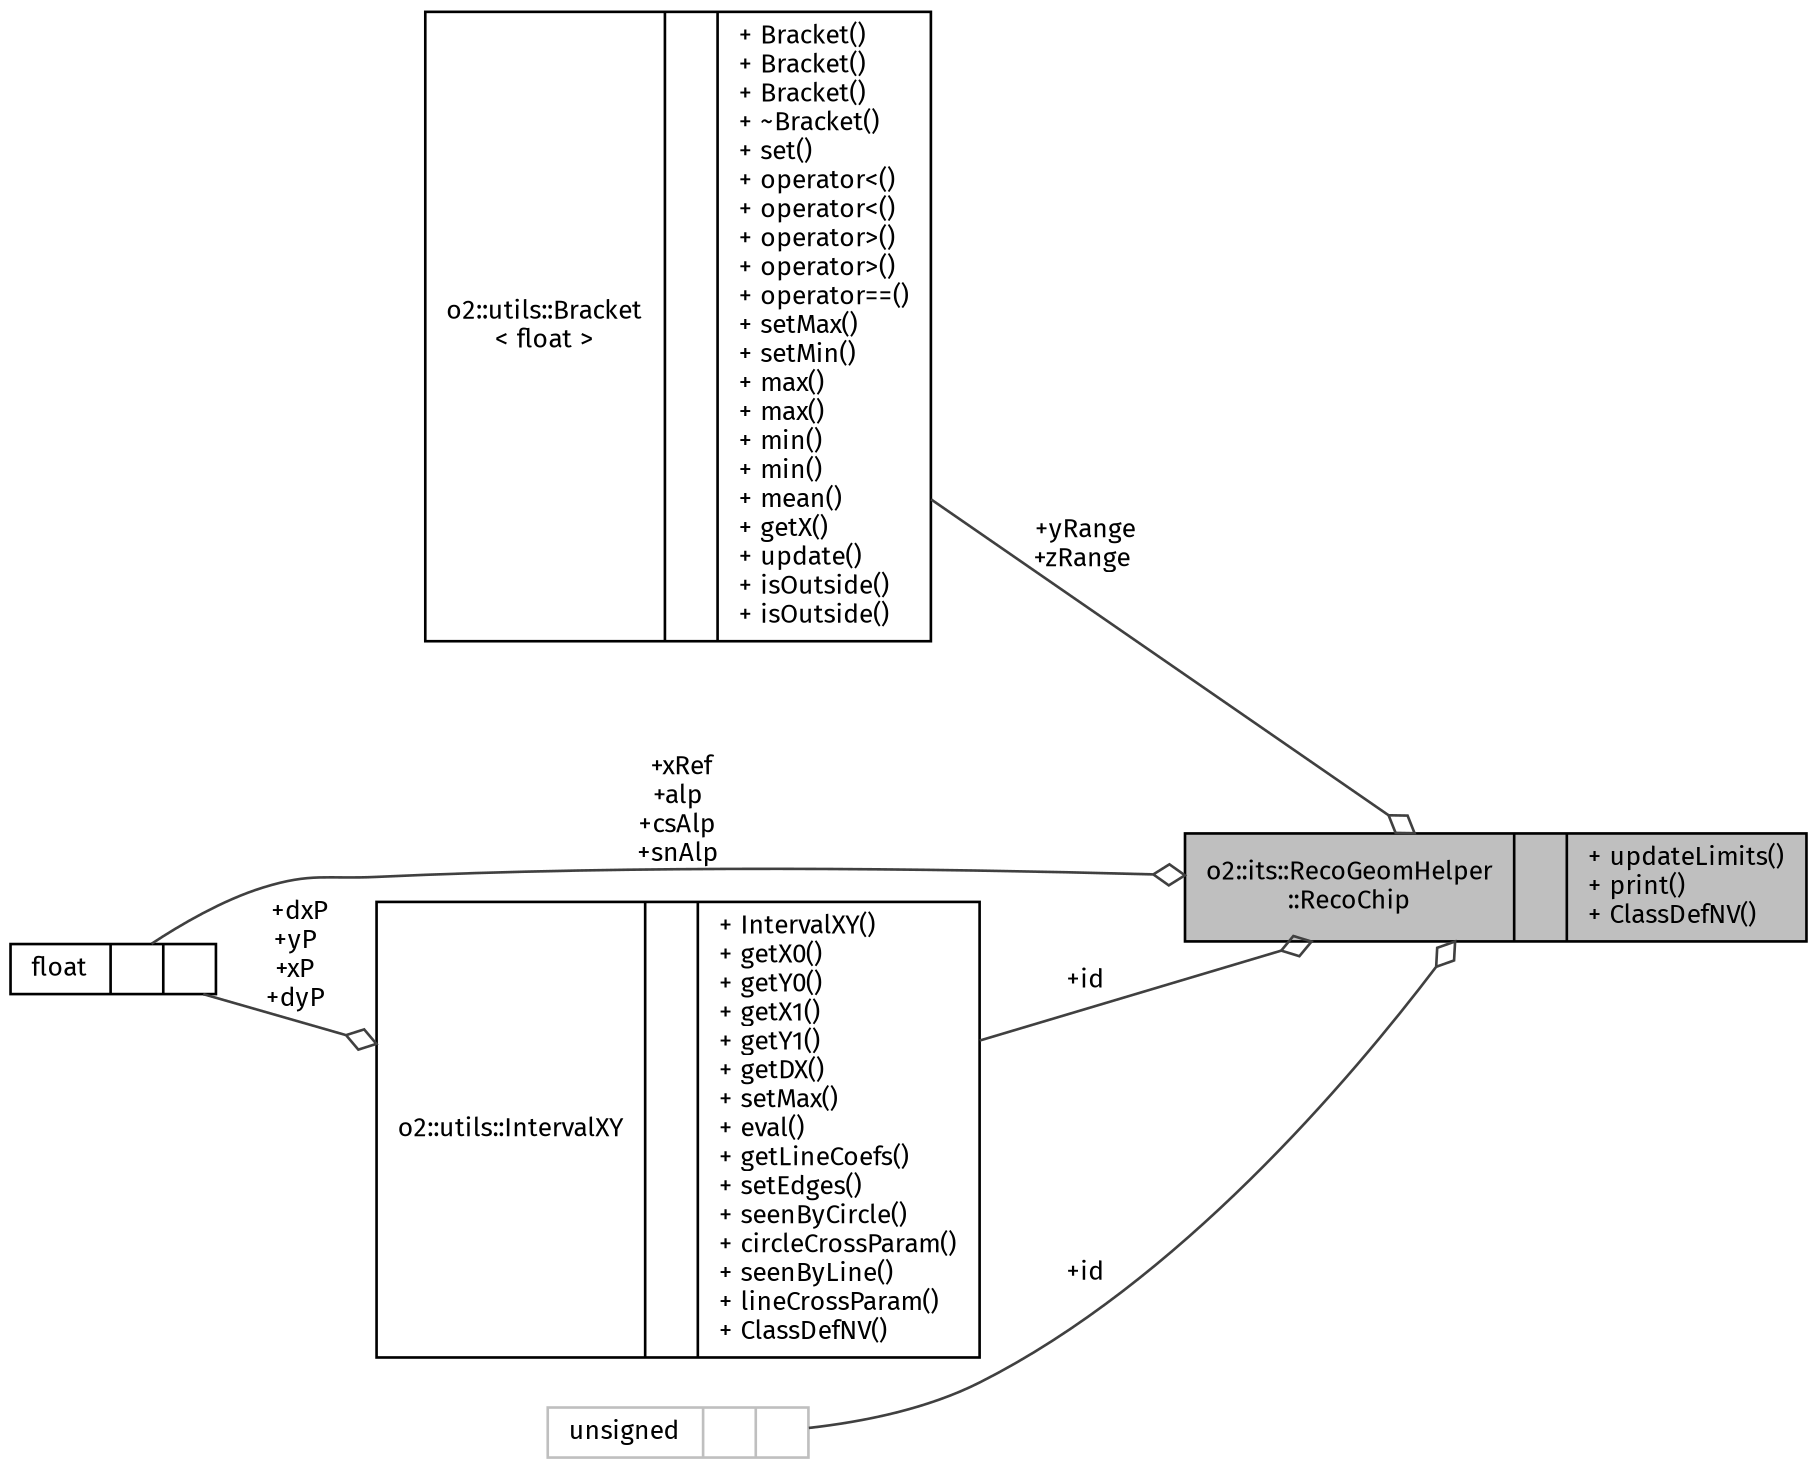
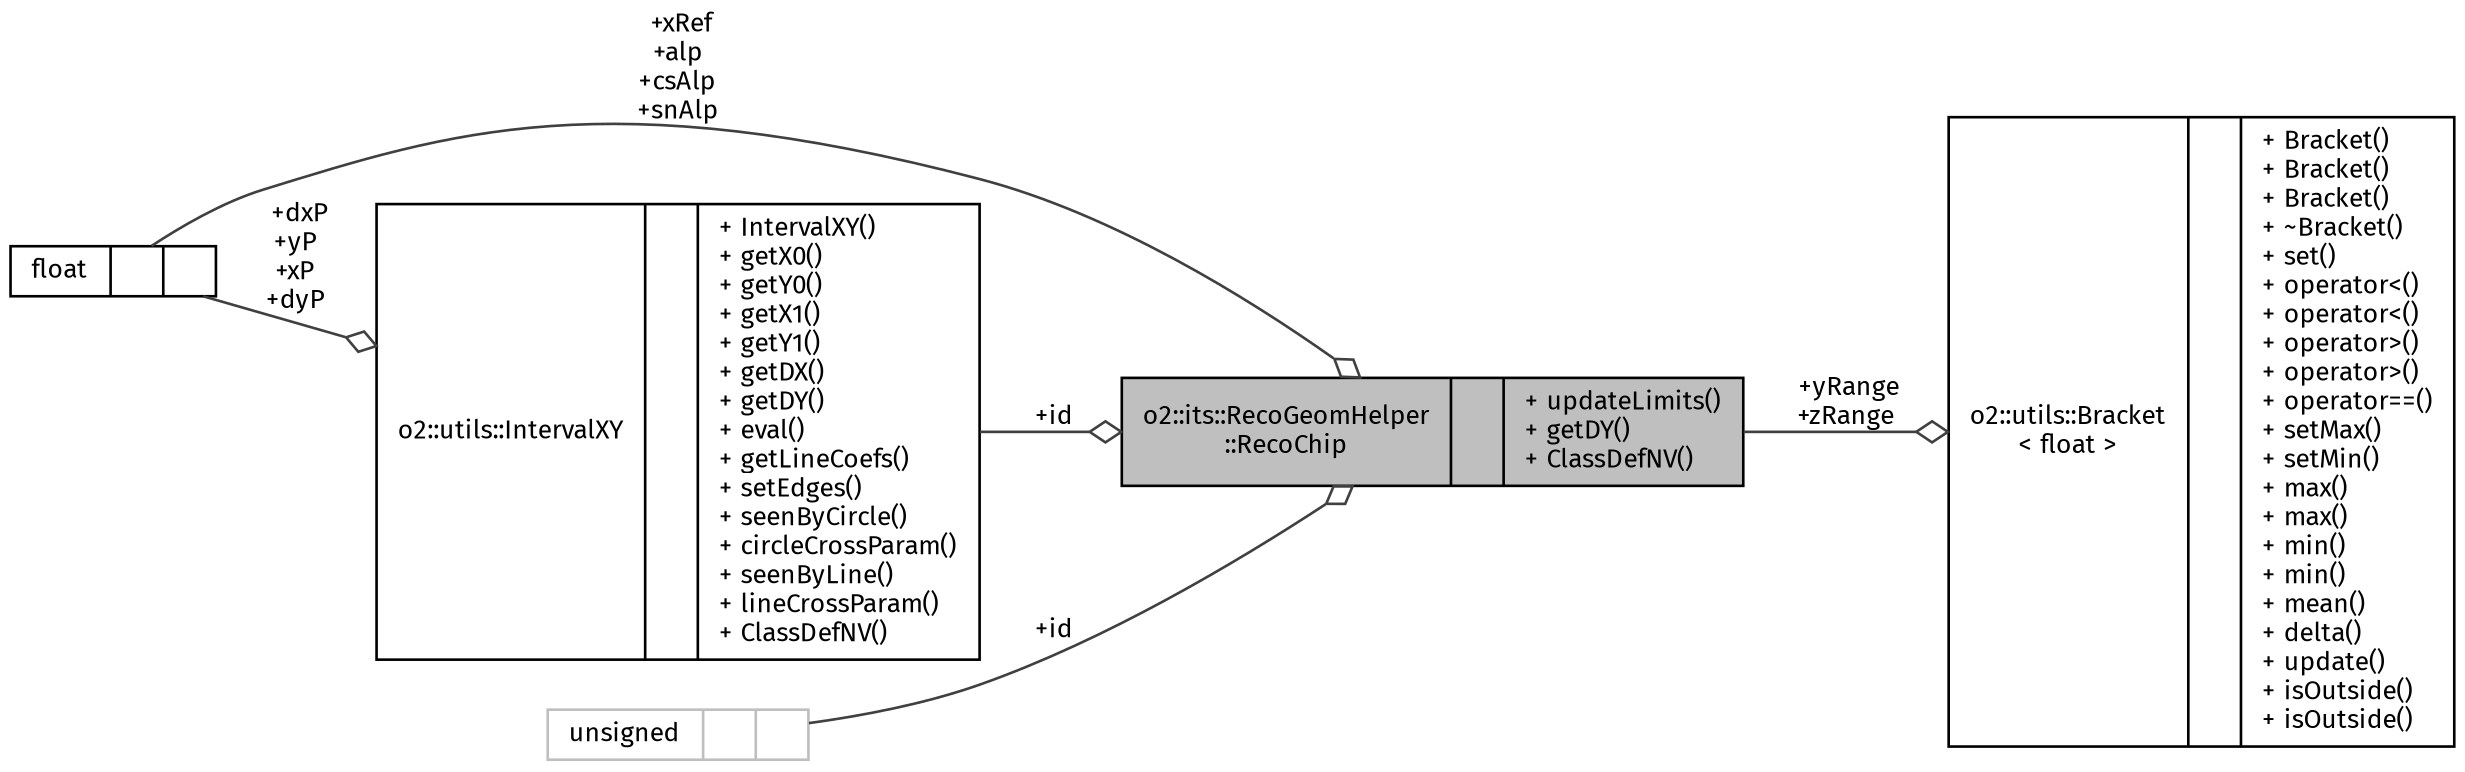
(783, 528) -> (2312, 633)
(1160, 657) -> (1830, 432)
(1637, 886) -> (1577, 431)
(779, 1099) -> (772, 402)
